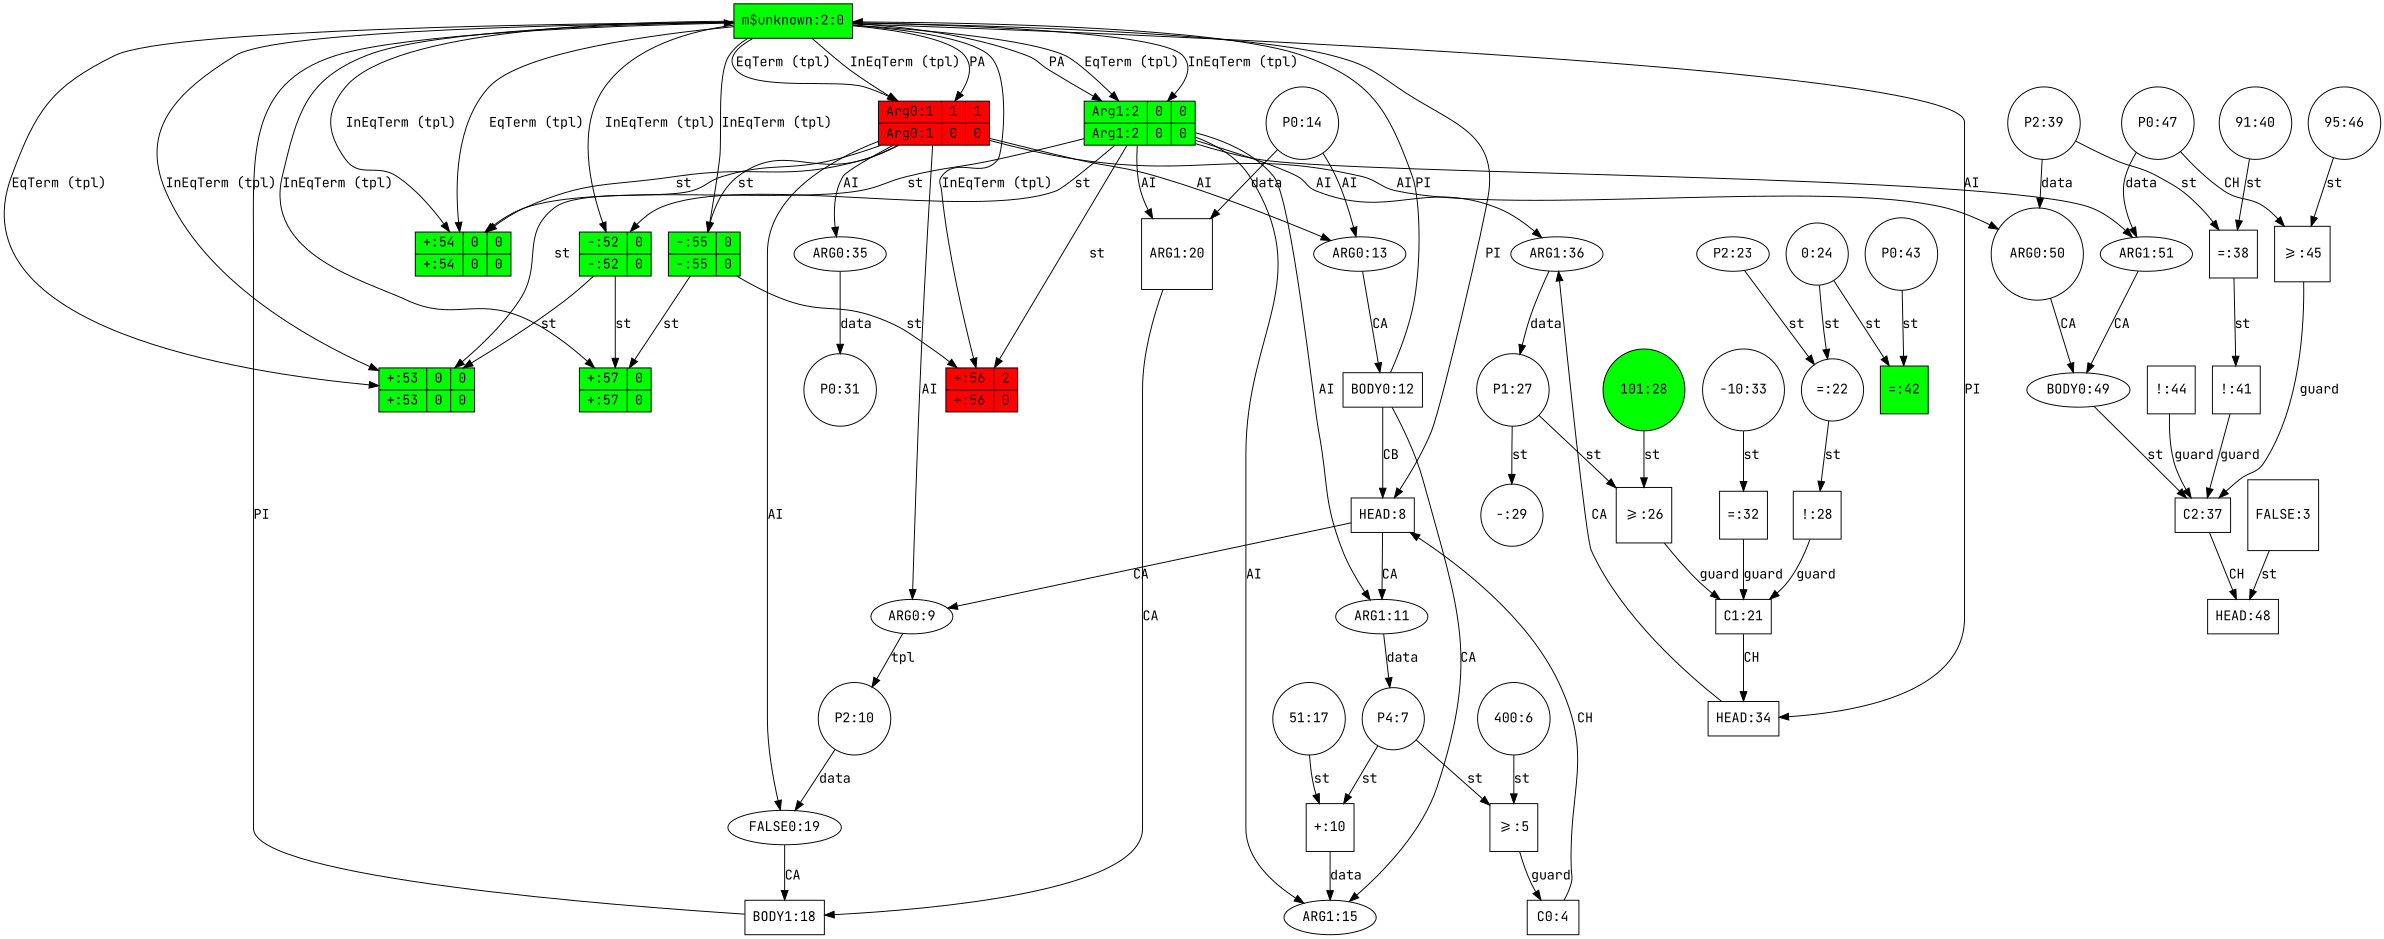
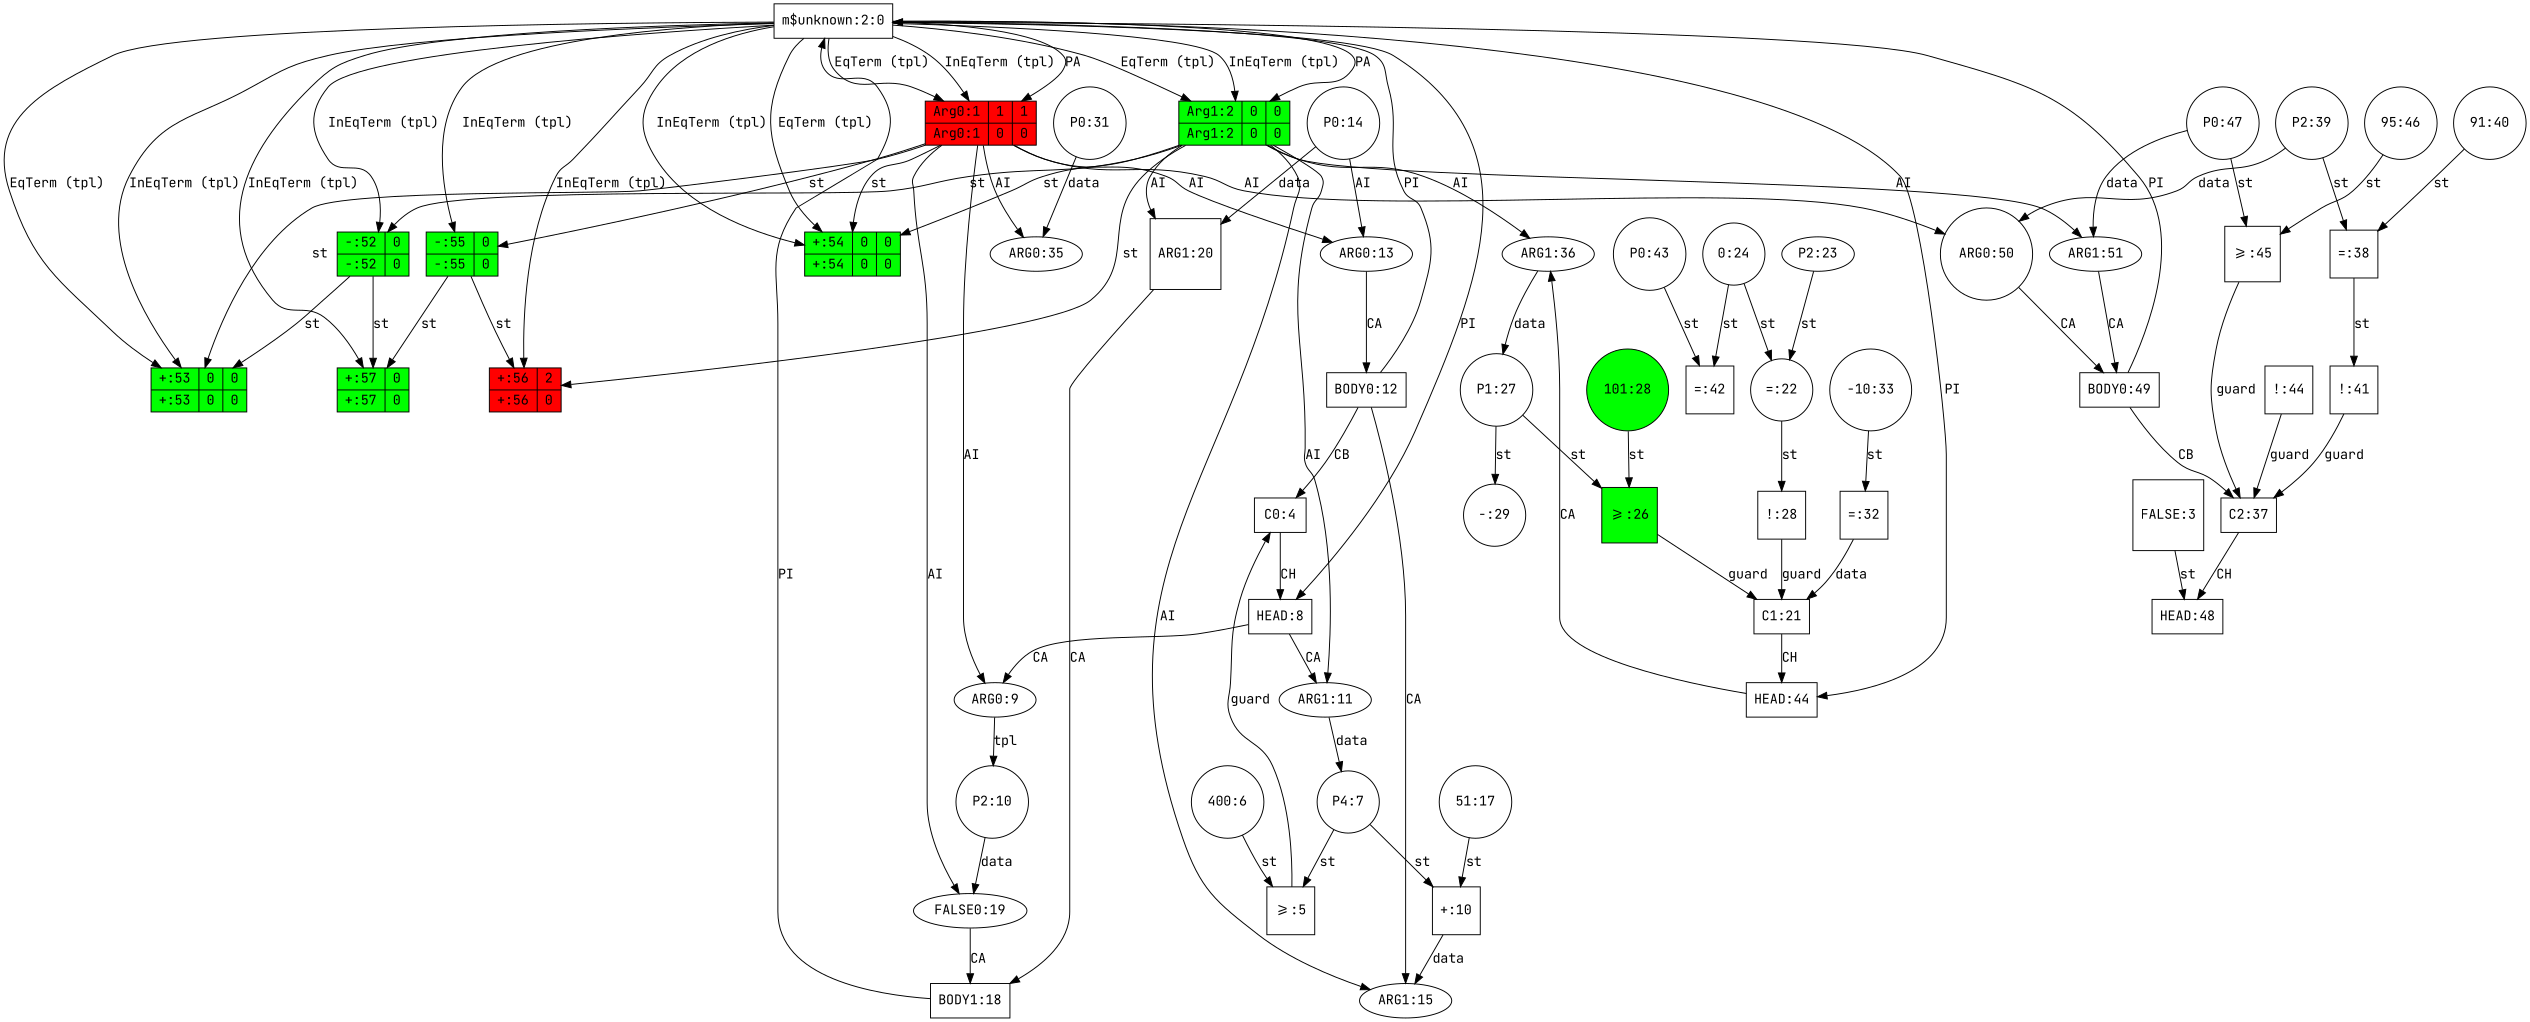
(793, 21) -> (833, 21)
none -> (1643, 34)
(2232, 184) -> (2245, 184)
(840, 302) -> (1062, 192)
(1904, 390) -> (1710, 390)
(2078, 390) -> (2120, 390)
(1383, 448) -> (1333, 451)
(2155, 455) -> (2186, 455)
(1644, 515) -> (1630, 515)
(1764, 575) -> (1852, 575)
(1743, 719) -> (1782, 700)
